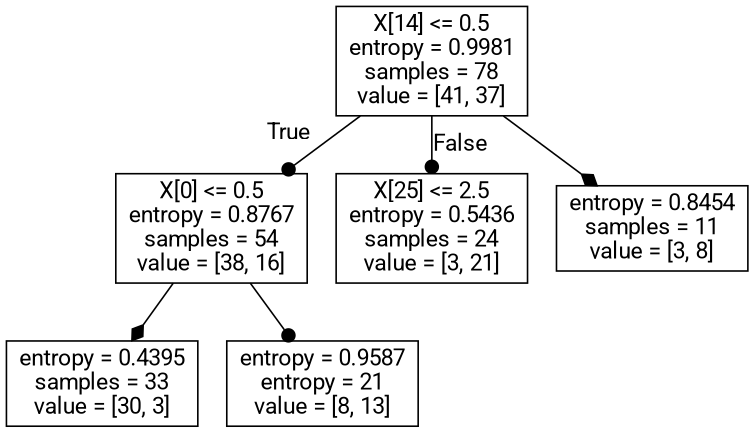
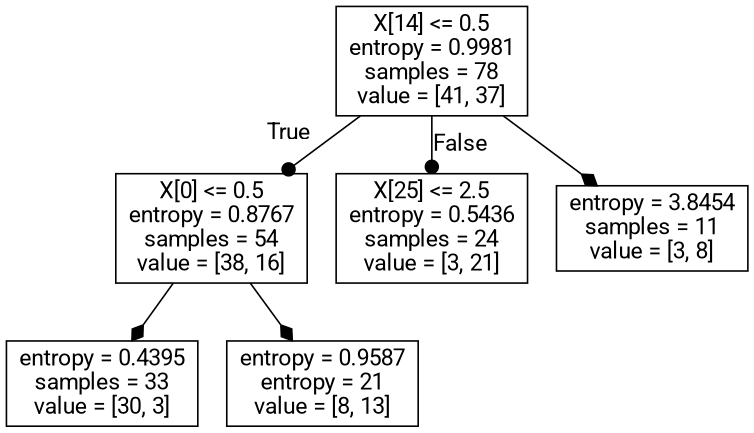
(652, 228) -> (652, 228)
(267, 307) -> (265, 304)
